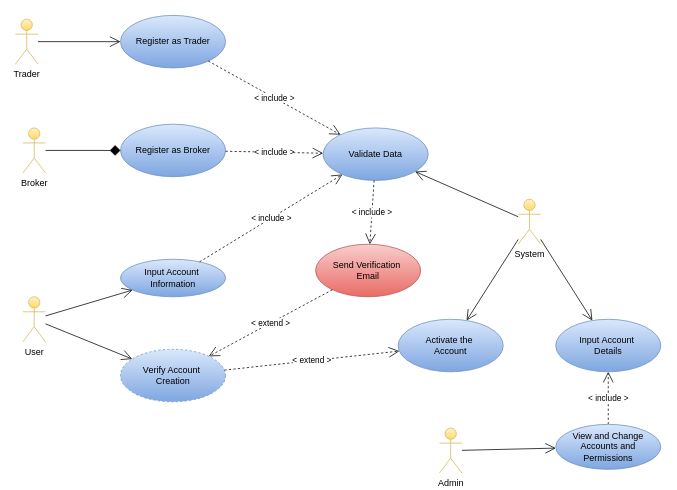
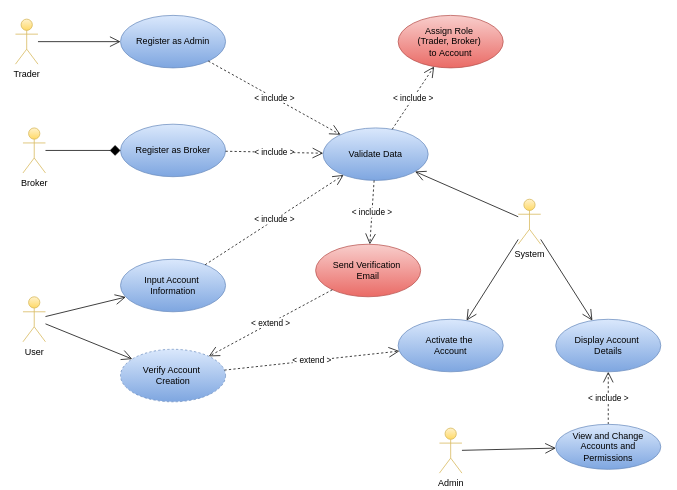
(173, 42) -> (173, 42)
none -> (450, 42)
none -> (412, 99)
(173, 278) -> (173, 285)
(608, 345) -> (608, 345)
